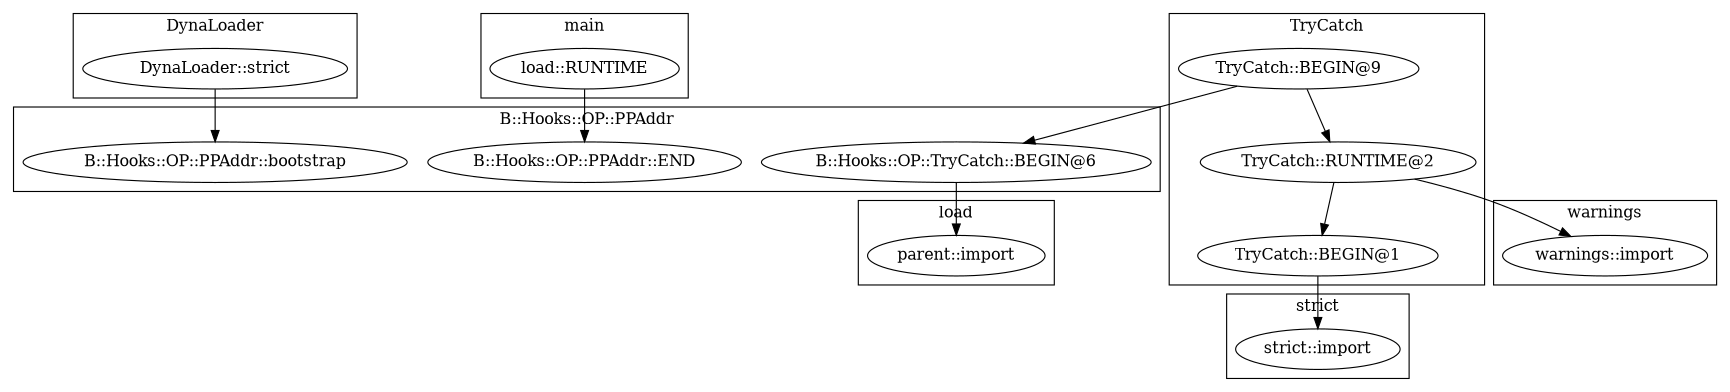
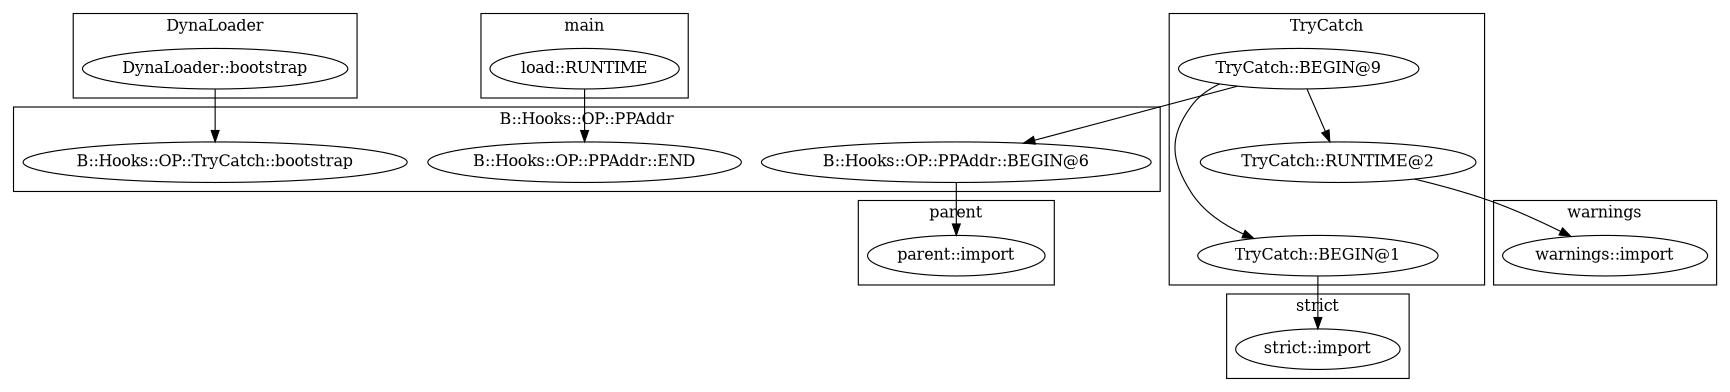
(215, 69) -> (215, 69)
(215, 162) -> (215, 162)
(956, 162) -> (956, 162)
(1329, 203) -> (1178, 165)
(956, 213) -> (956, 213)
